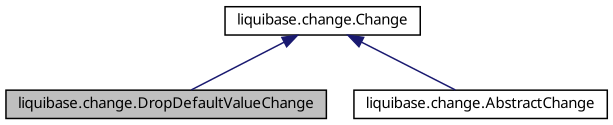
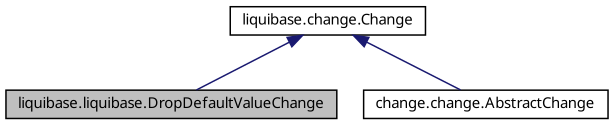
(166, 104) -> (171, 104)
(481, 104) -> (486, 104)
